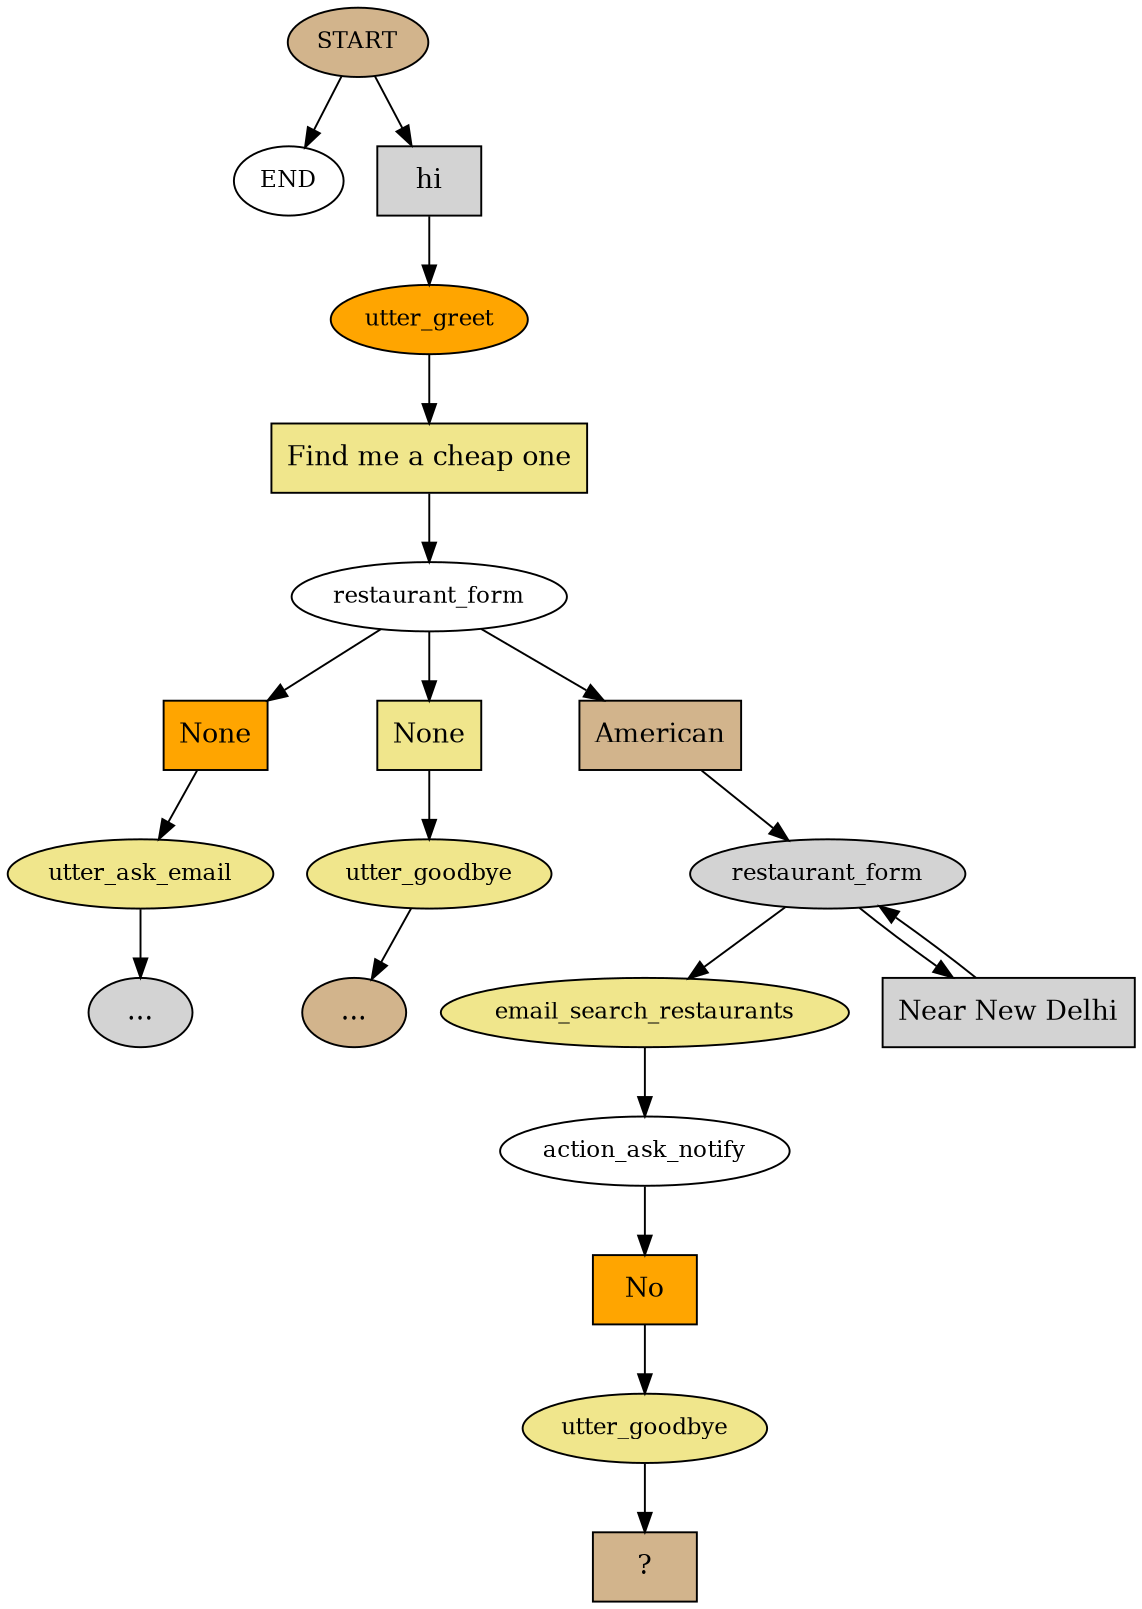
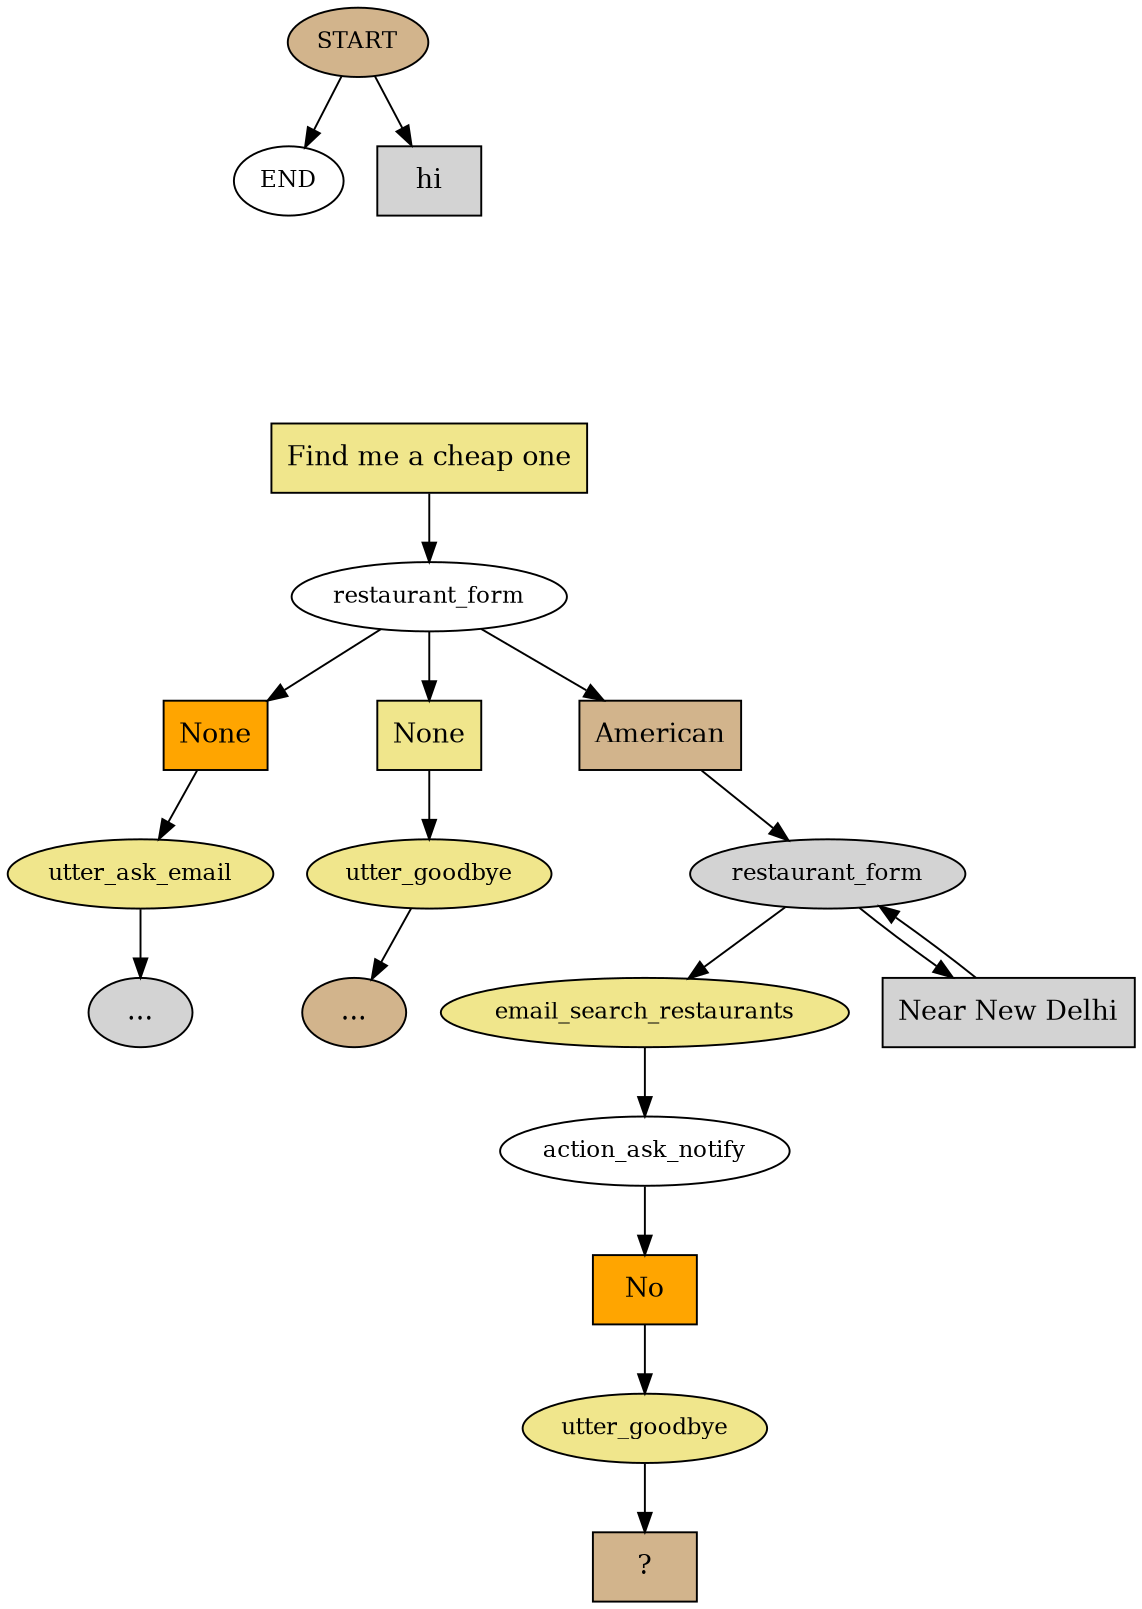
(429, 320) -> none
